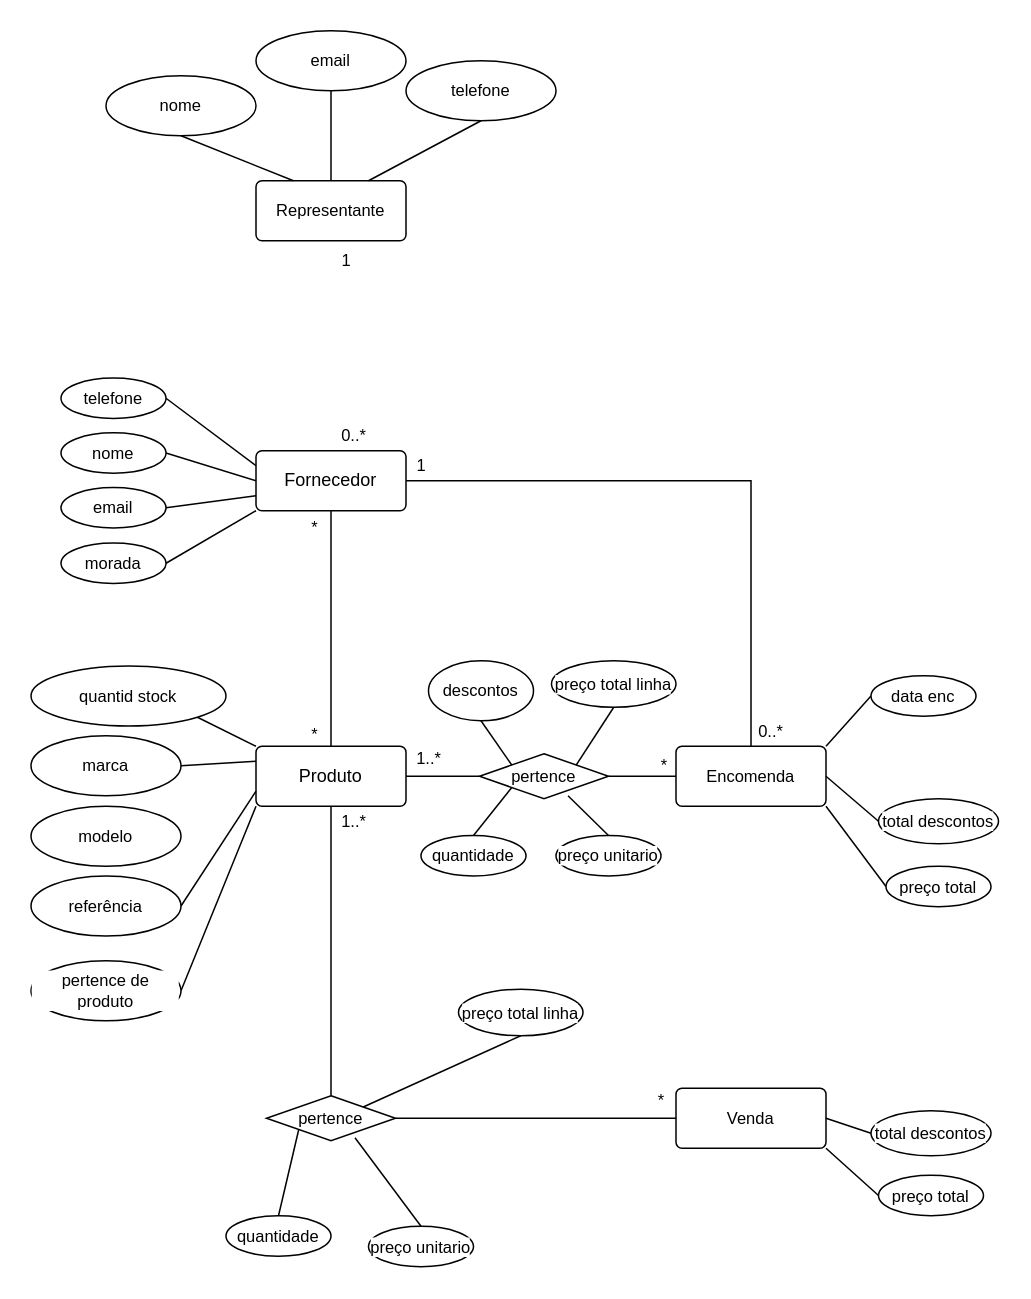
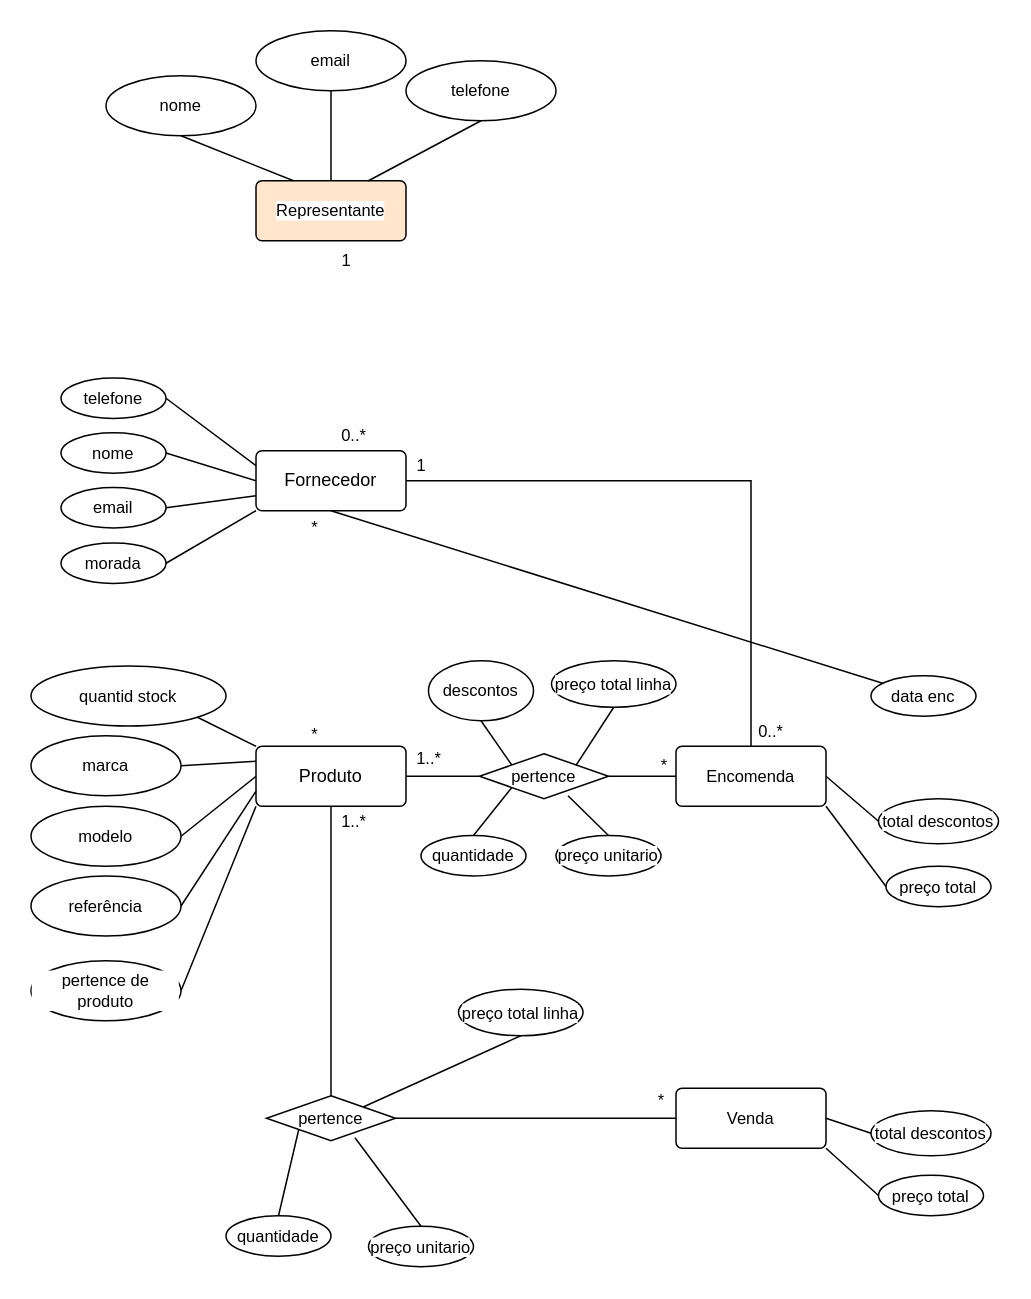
(331, 211) -> (331, 211)
(331, 628) -> (607, 597)
(849, 721) -> none
none -> (218, 806)
